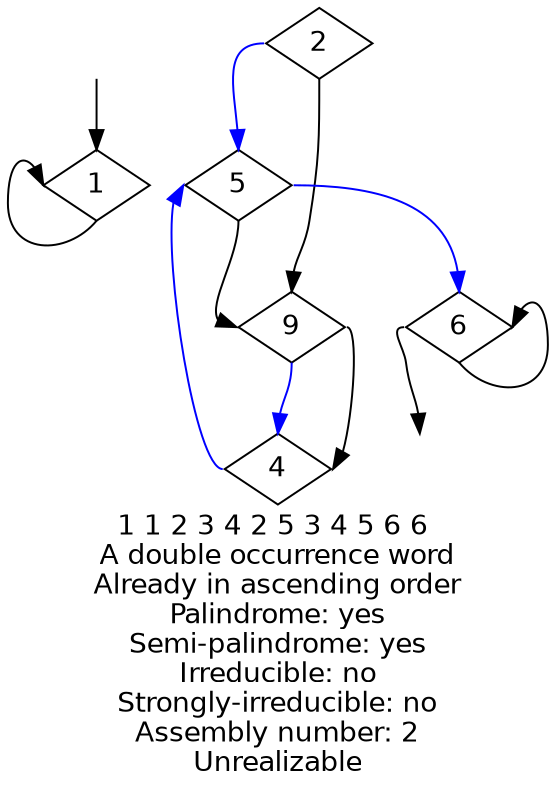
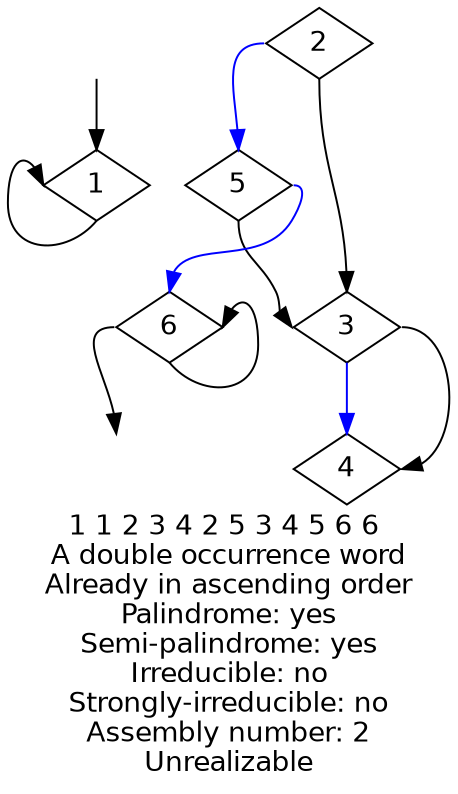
(292, 327) -> (347, 327)
(181, 340) -> none
